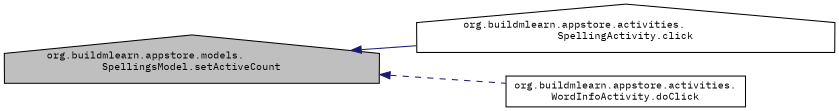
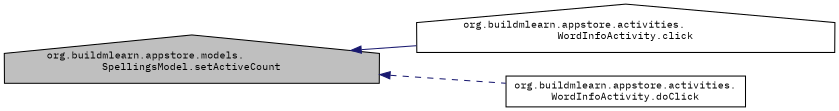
(626, 31) -> (626, 31)
